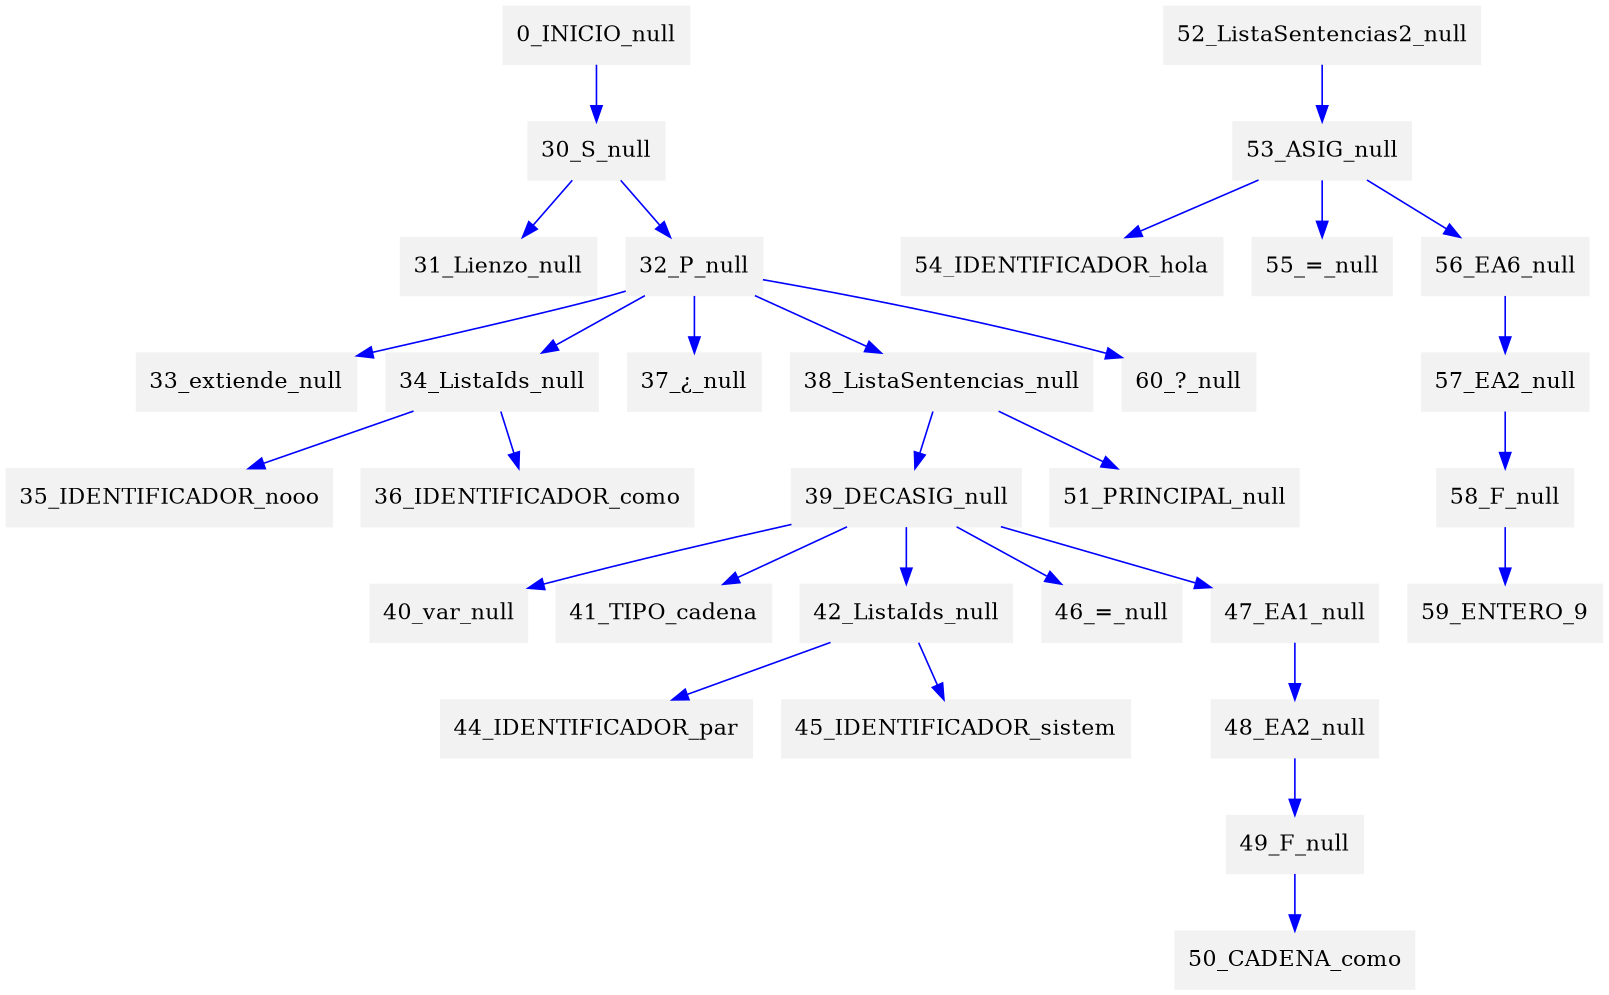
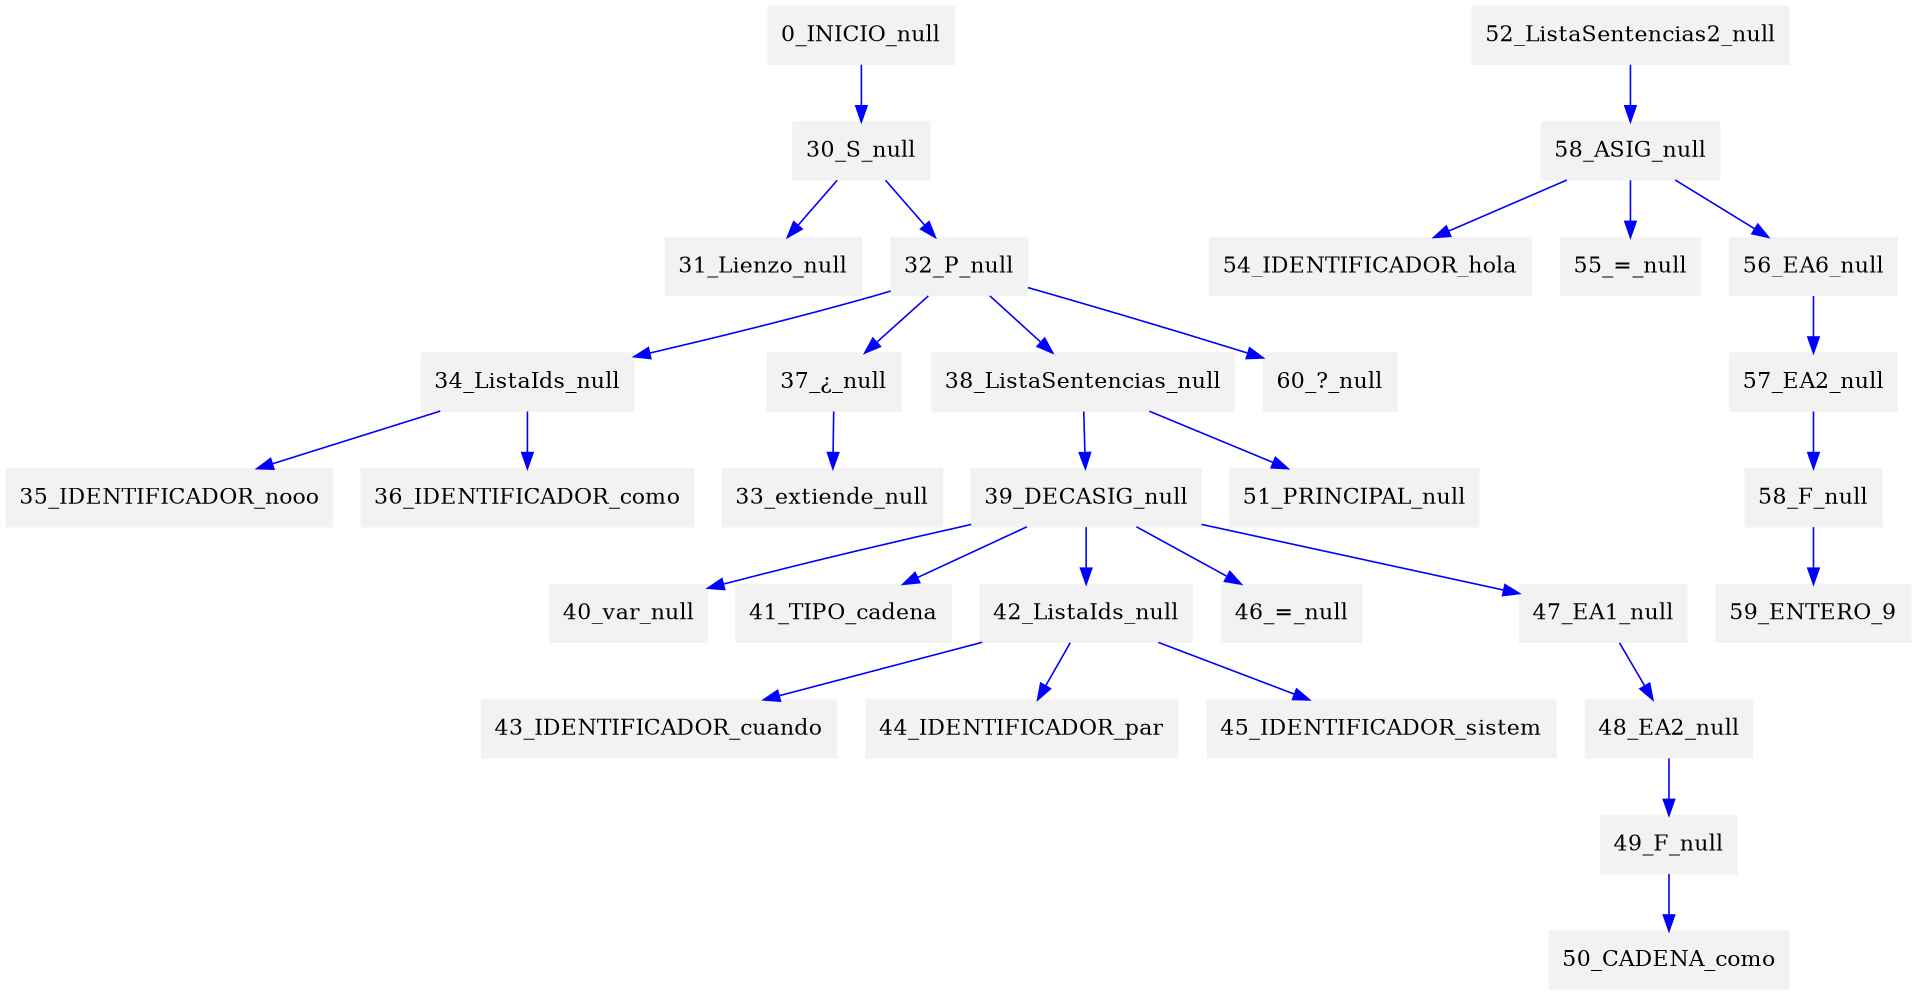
(1322, 151) -> (1630, 151)
(500, 323) -> (833, 432)
none -> (659, 729)
